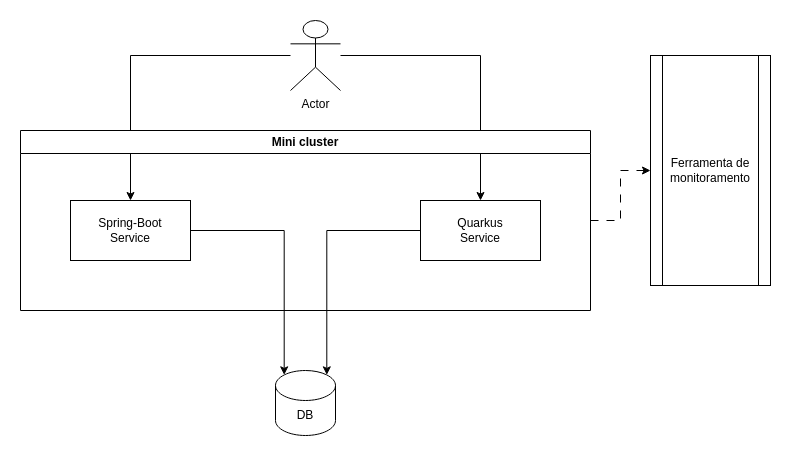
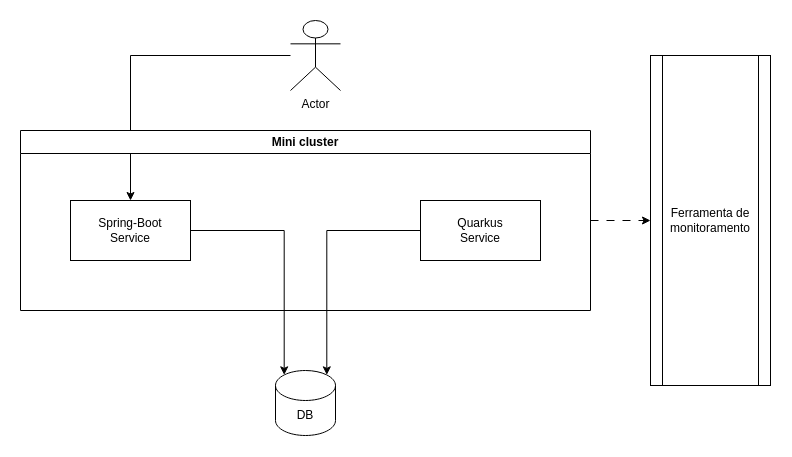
(448, 56) -> none
(711, 171) -> (711, 221)
